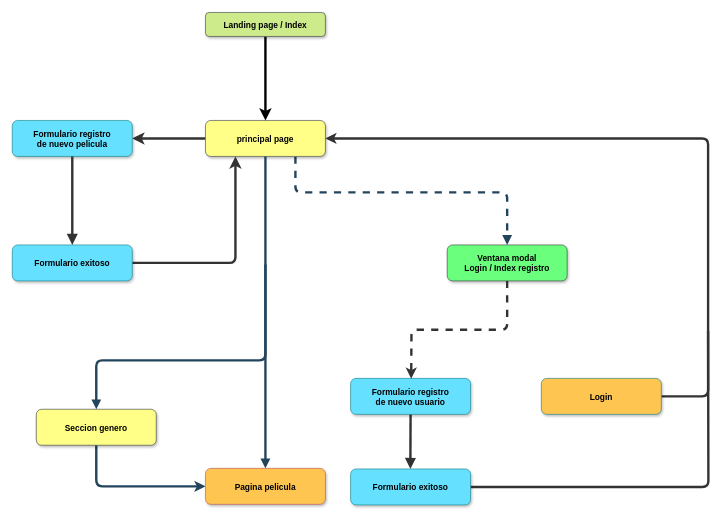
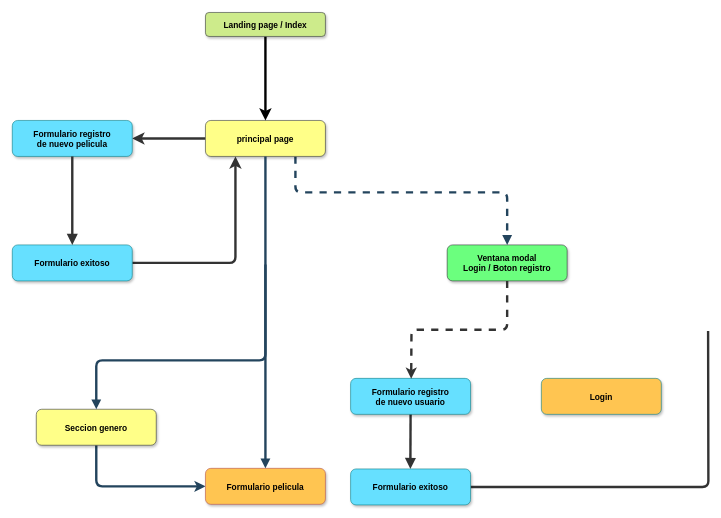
(615, 138) -> none
(507, 258) -> (507, 258)
(265, 487) -> (265, 487)
